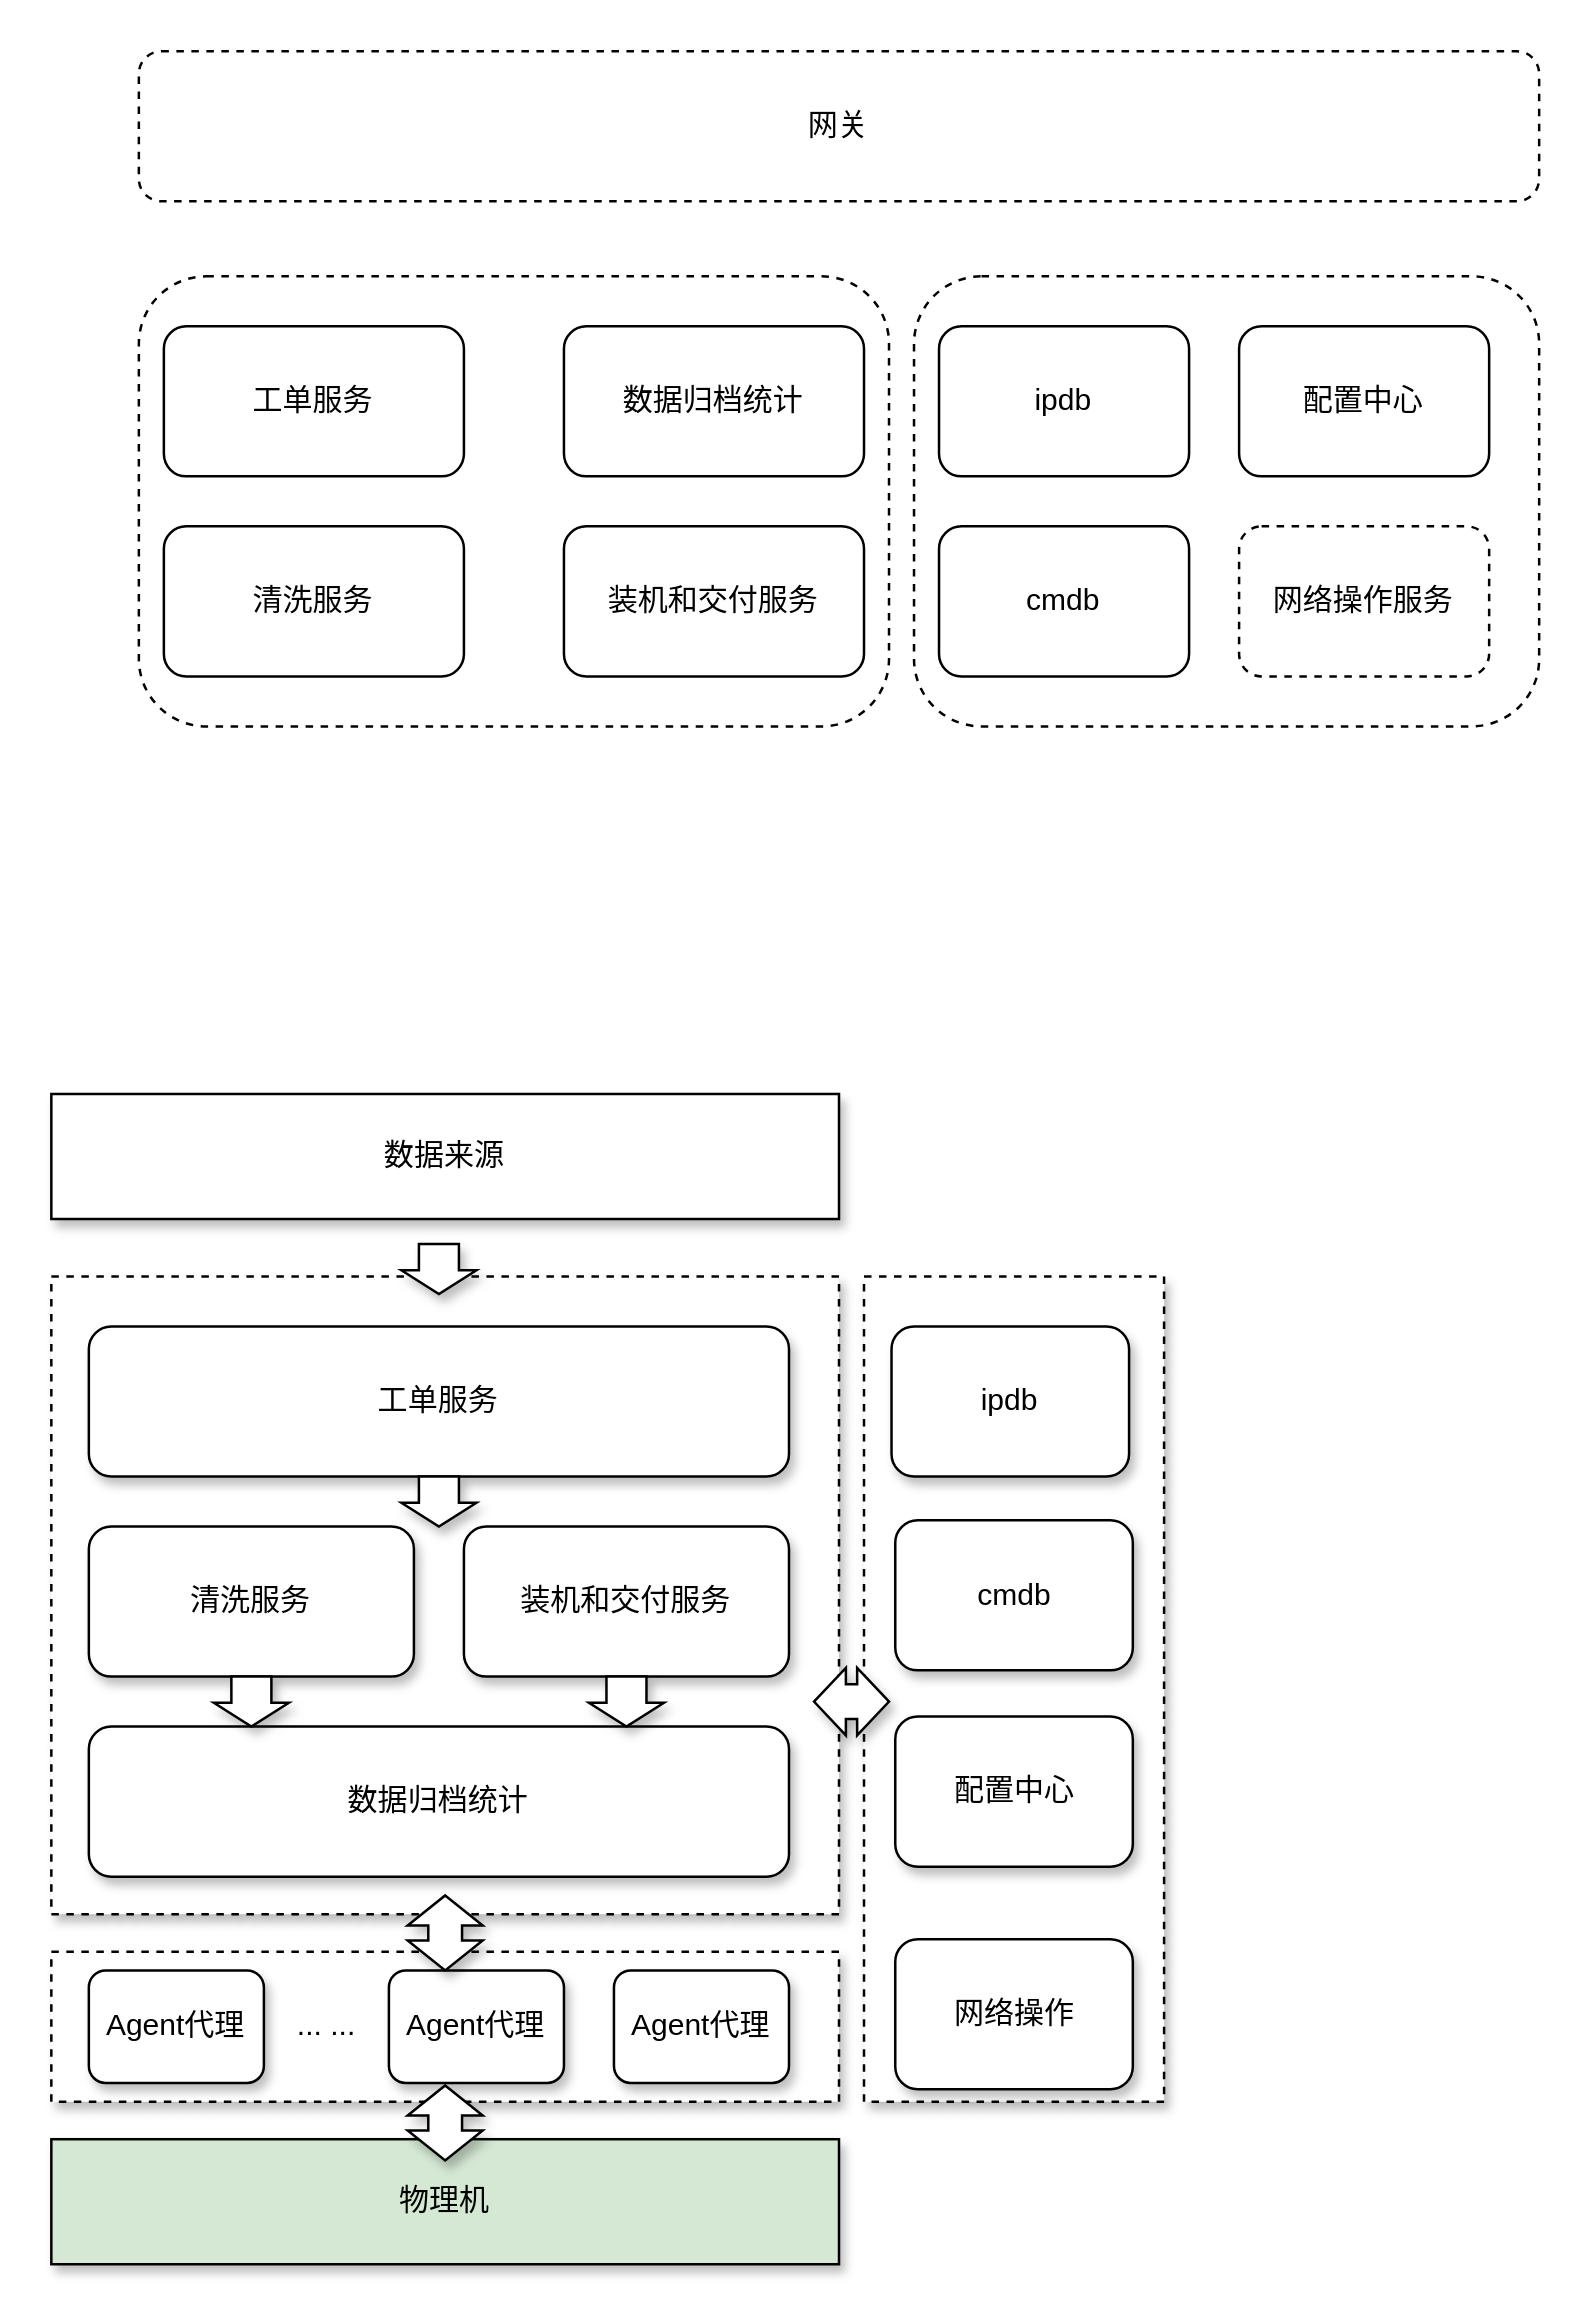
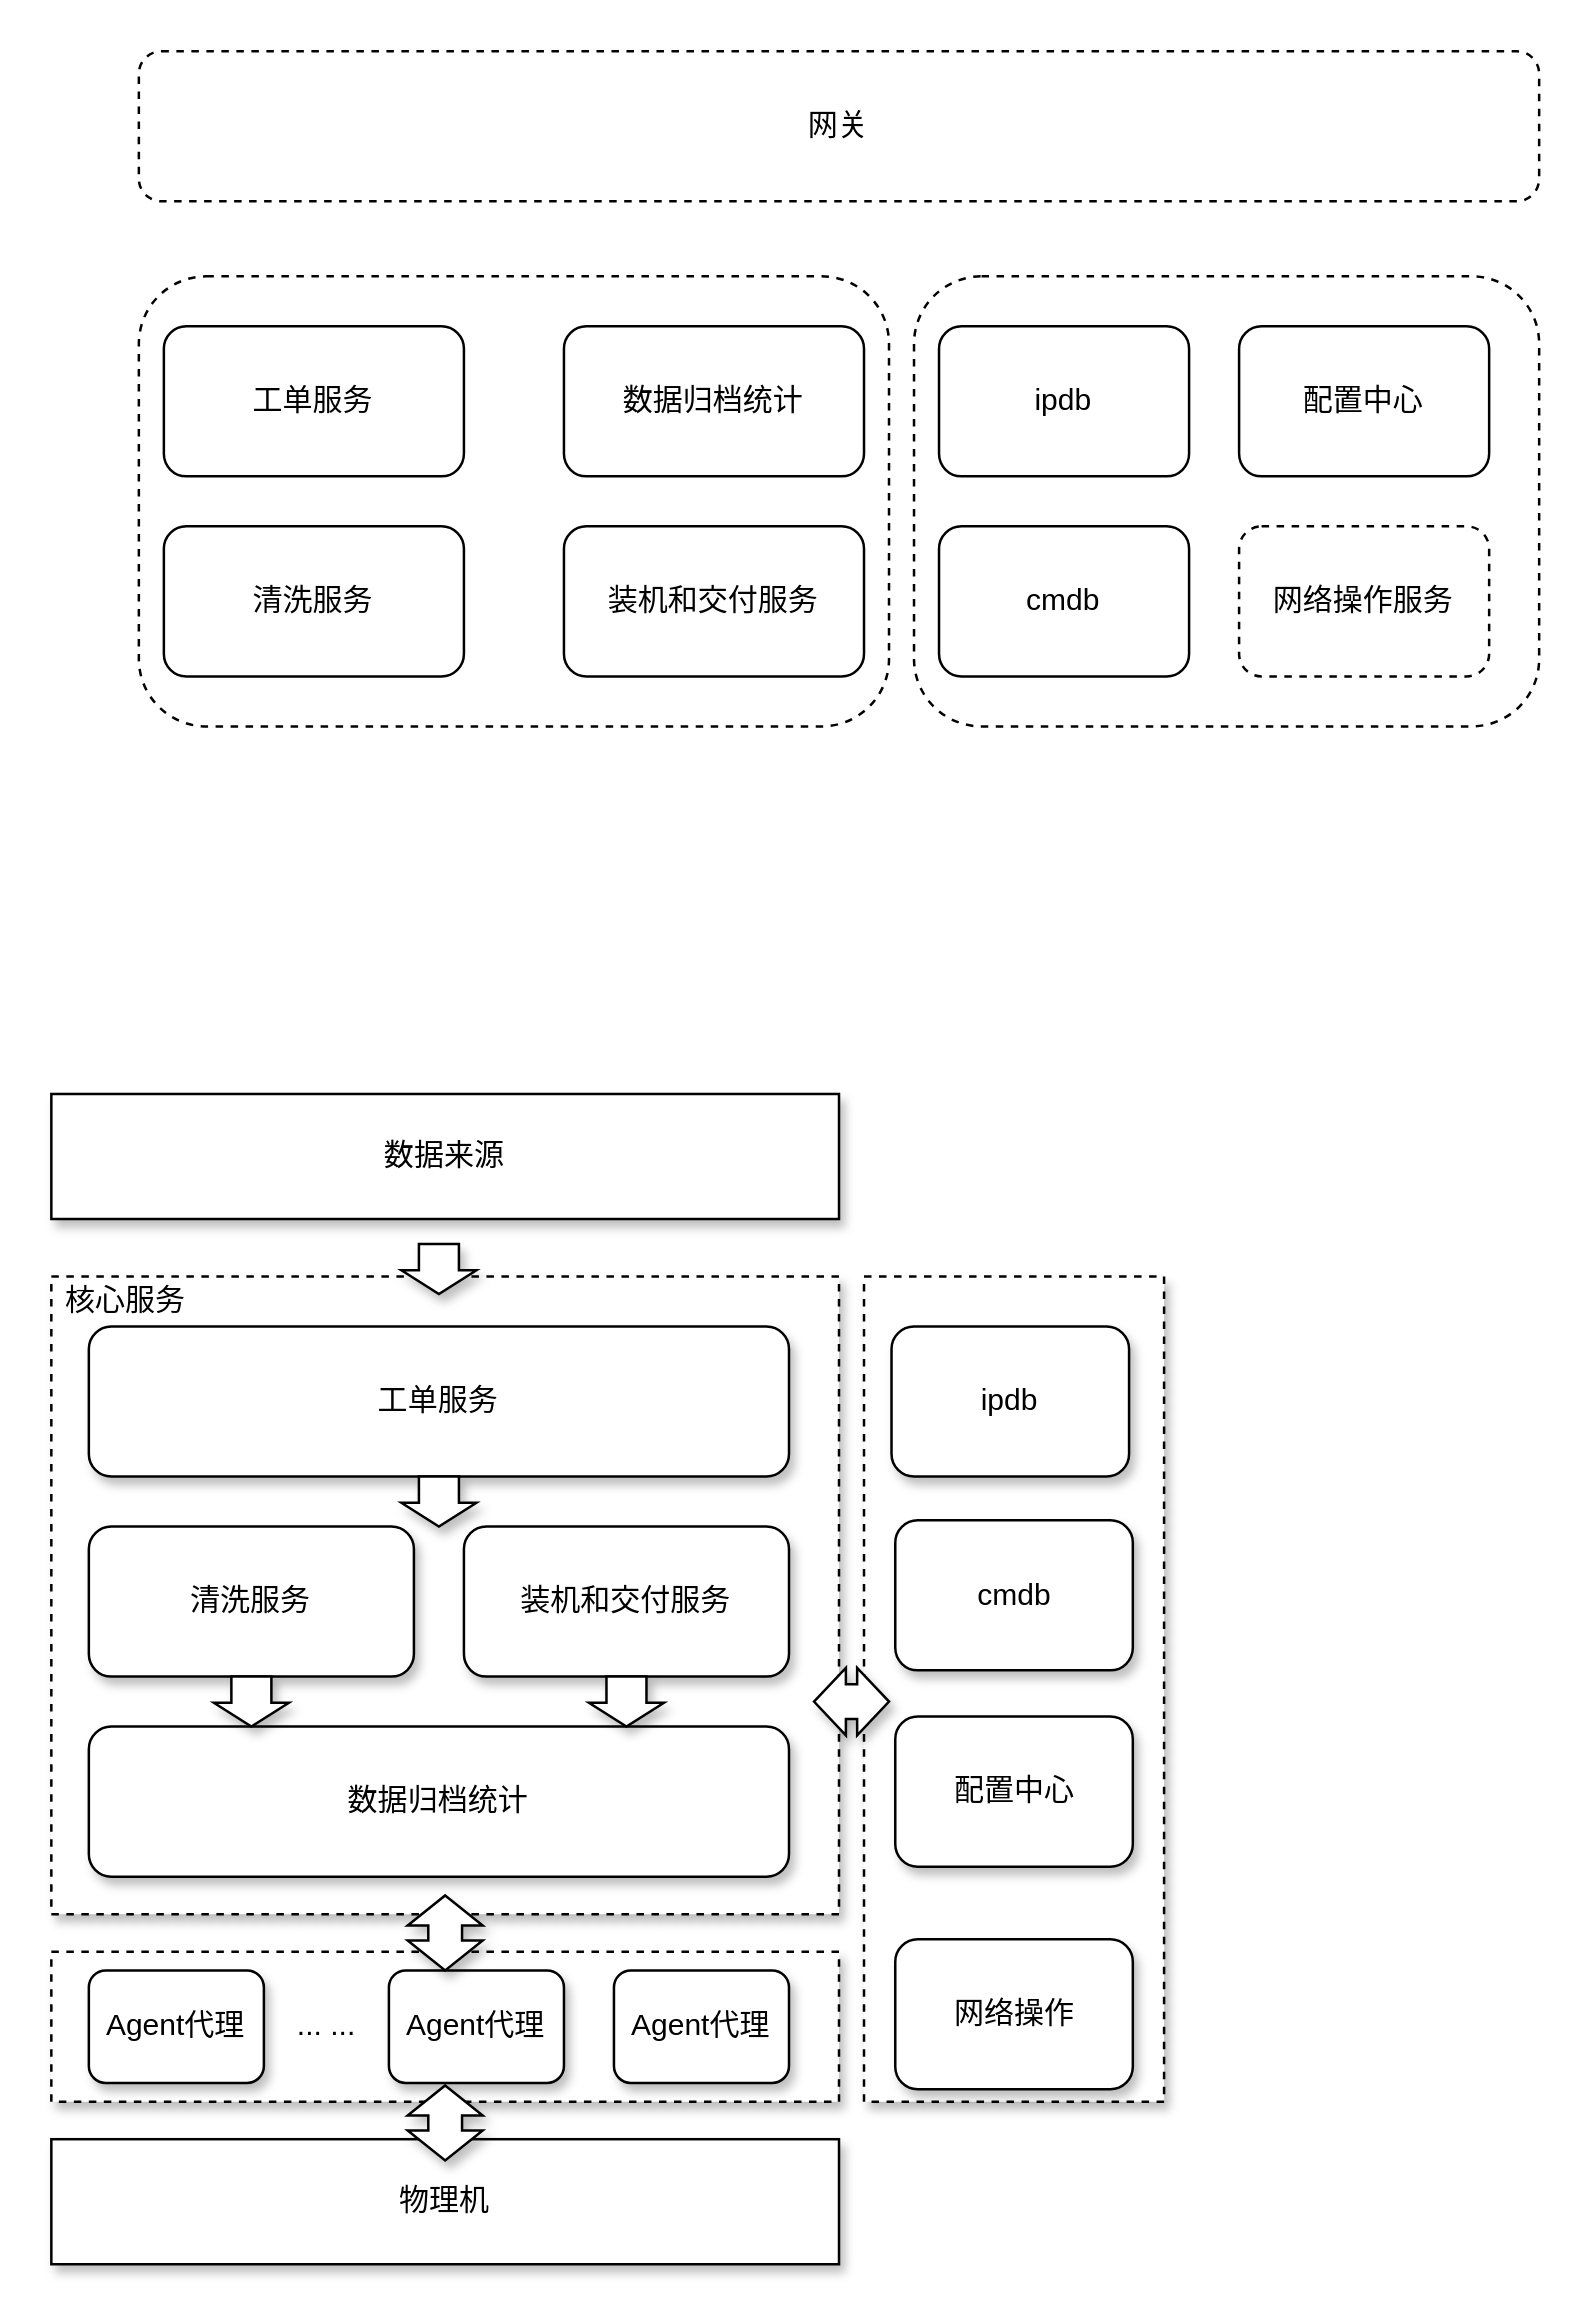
none -> (126, 1301)
(445, 2201) -> (445, 2201)
